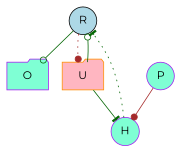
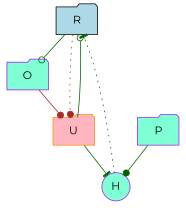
(83, 21) -> (77, 21)
(161, 76) -> (158, 131)
none -> (49, 101)
(145, 101) -> (138, 158)
